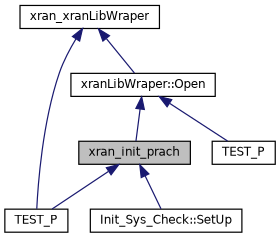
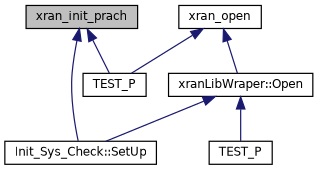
(90, 17) -> (220, 17)
(138, 125) -> (155, 121)
